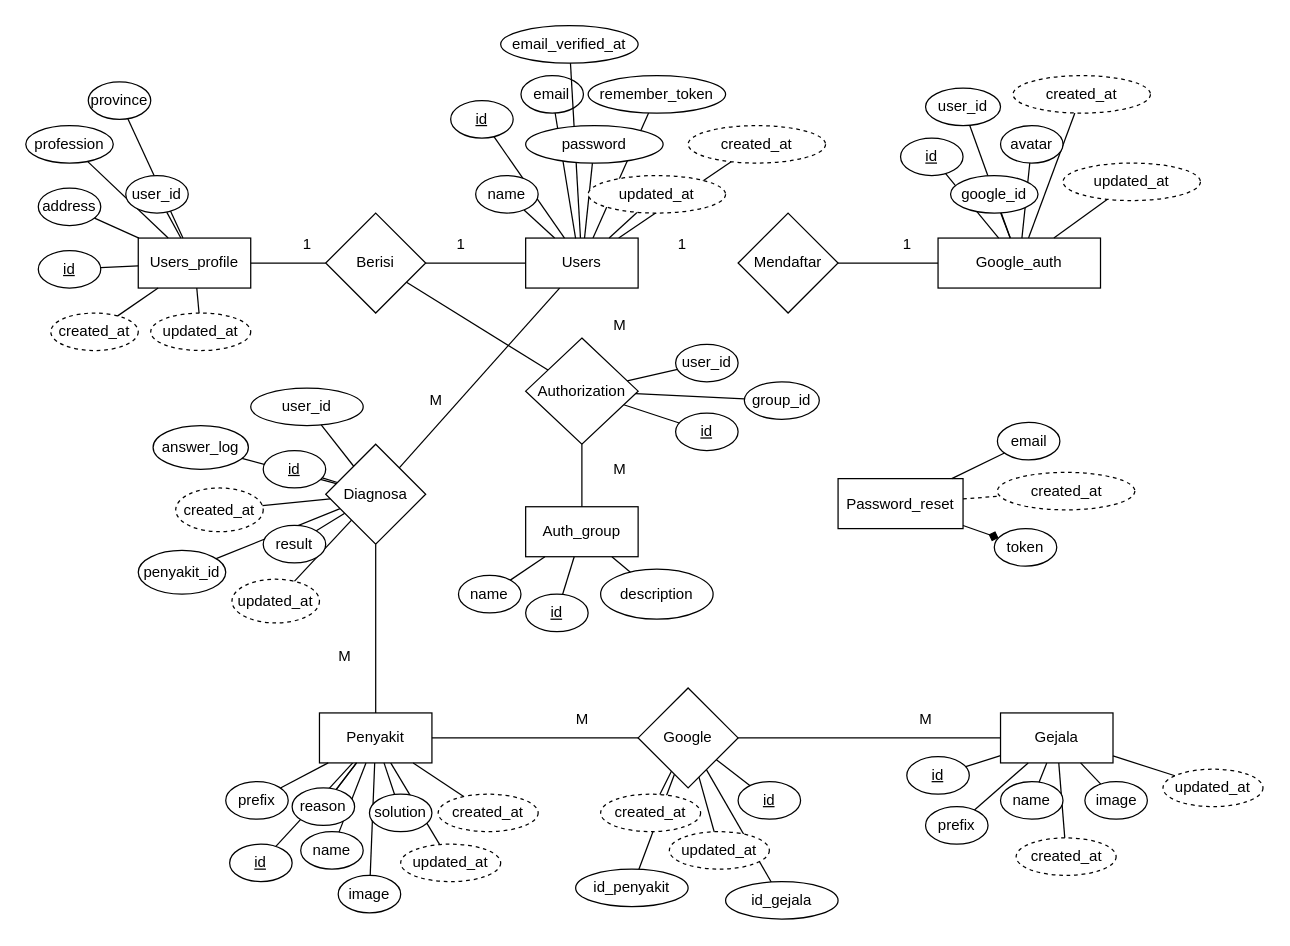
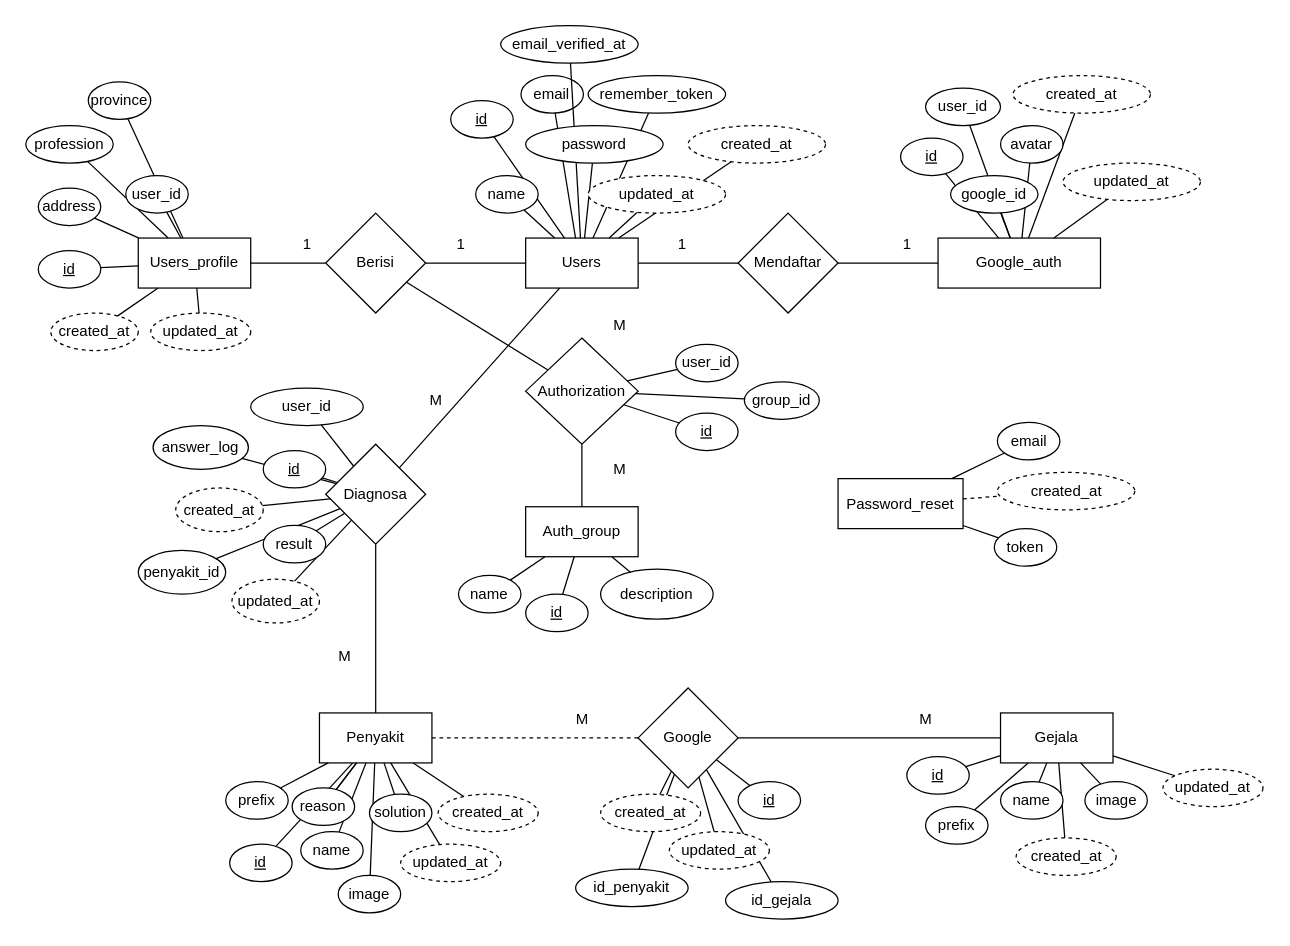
none -> (688, 263)
(988, 534) -> (993, 536)
(535, 738) -> (535, 738)
